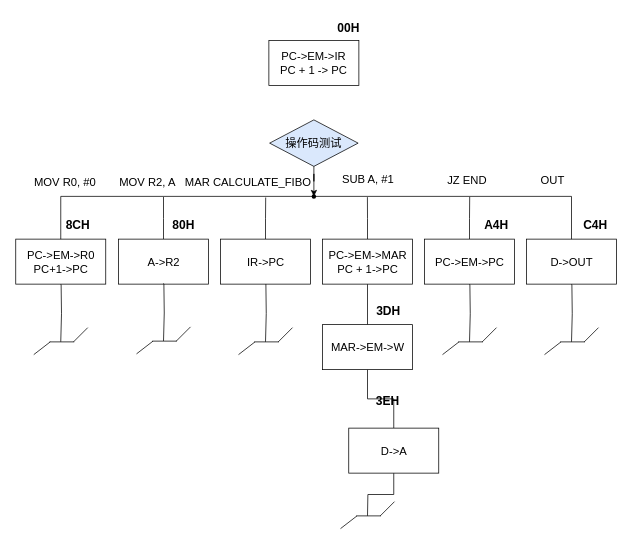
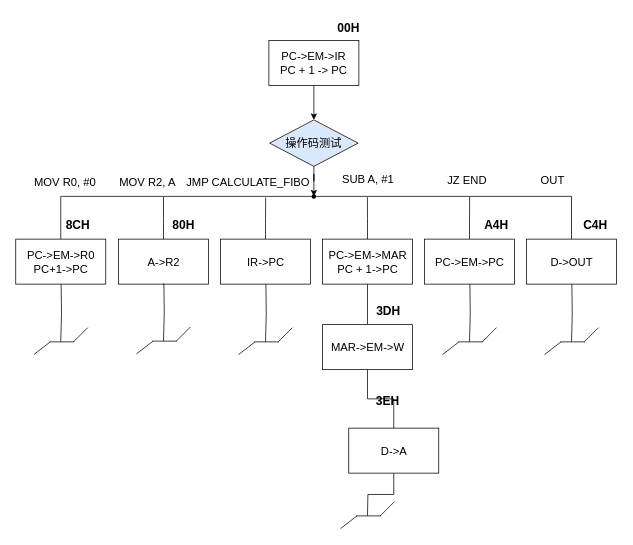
none -> (314, 113)
(248, 182) -> (248, 182)
